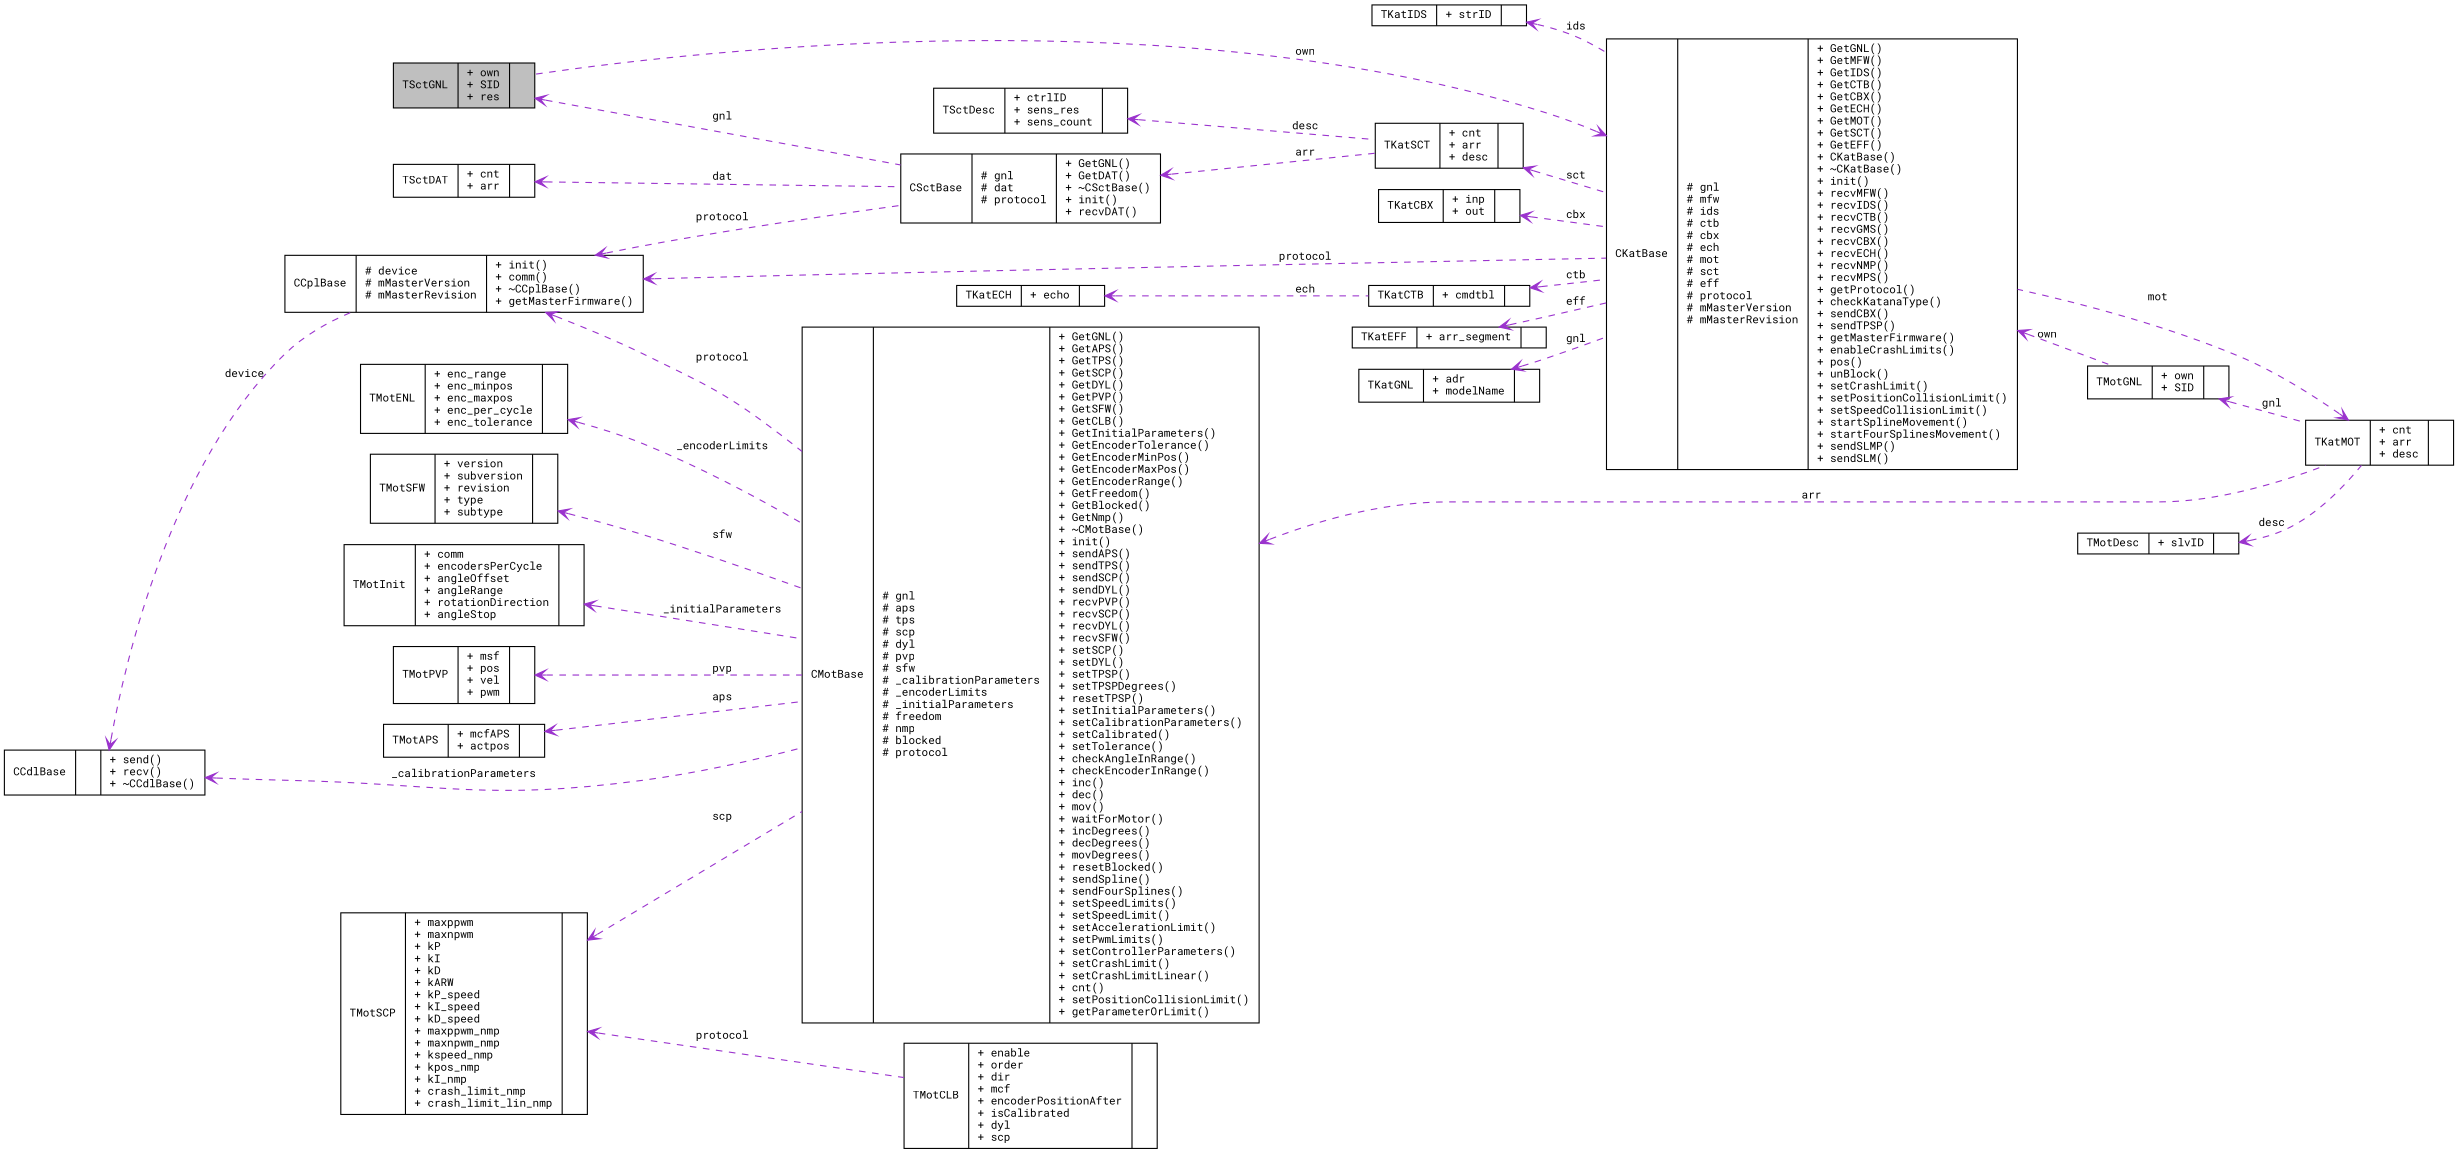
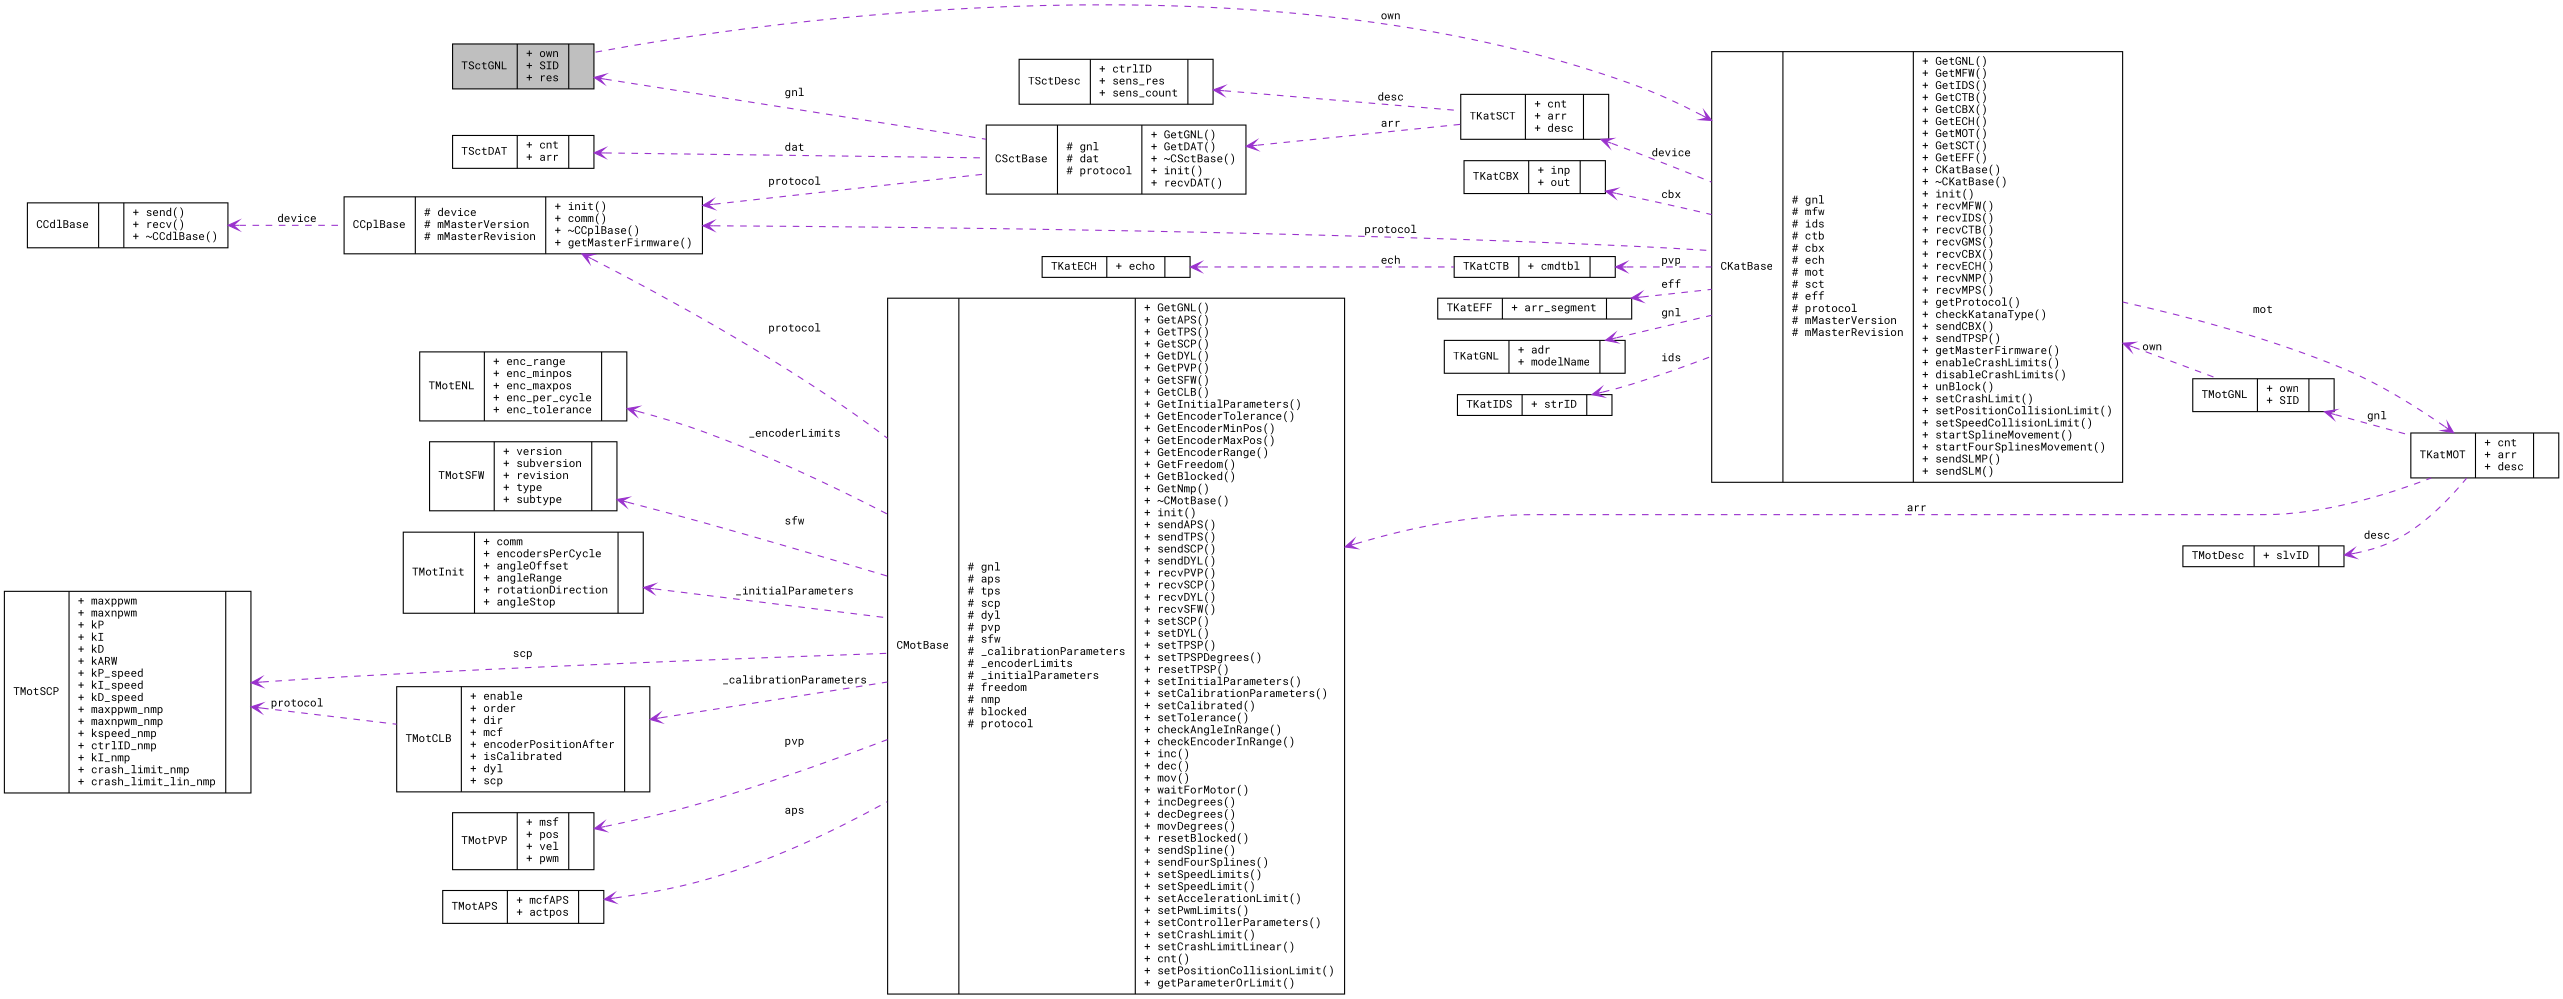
(1576, 176) -> (1672, 154)
(1576, 276) -> (1672, 261)
(1840, 362) -> (1995, 375)
(511, 790) -> (774, 700)
(448, 1067) -> (118, 746)
